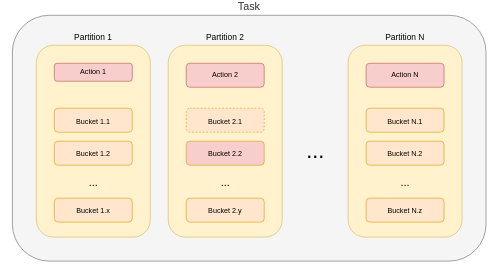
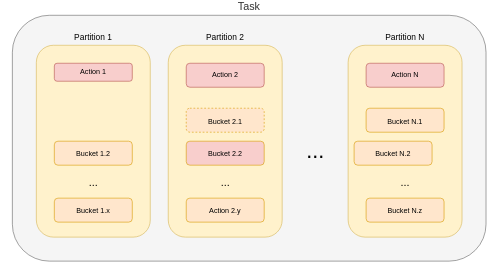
(93, 120) -> none
(405, 153) -> (393, 153)
(225, 210) -> (225, 210)
